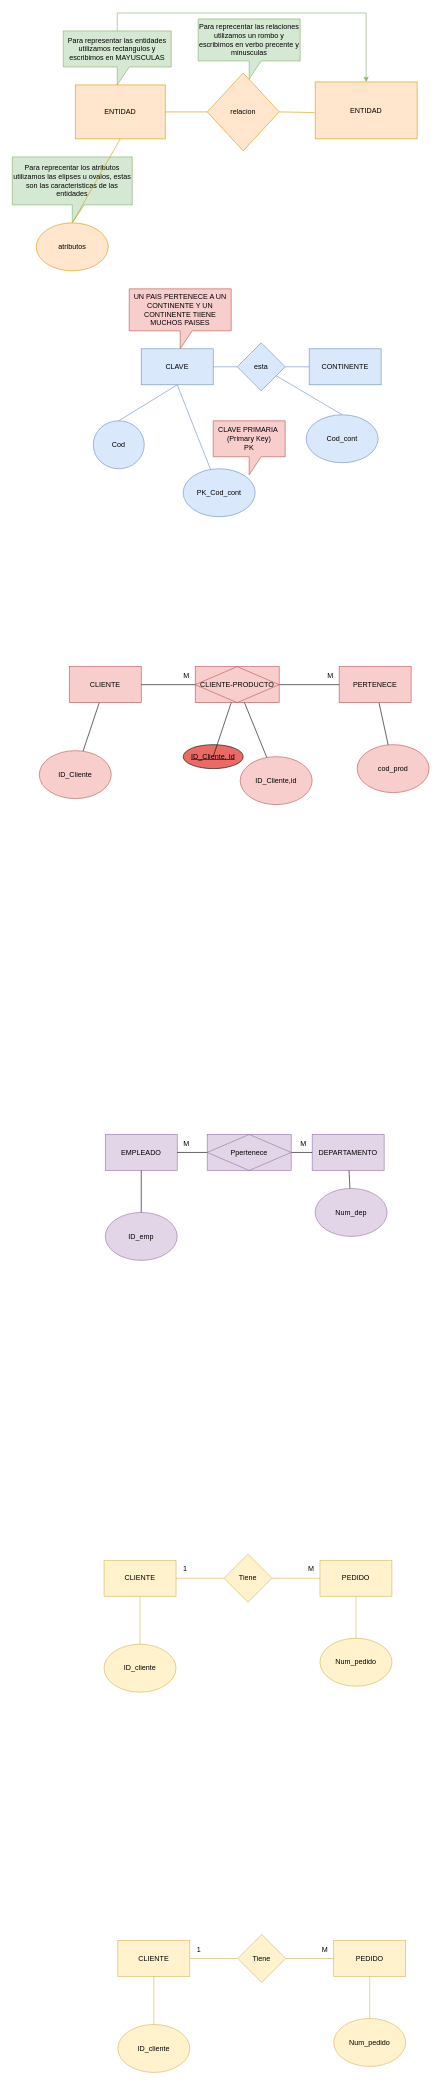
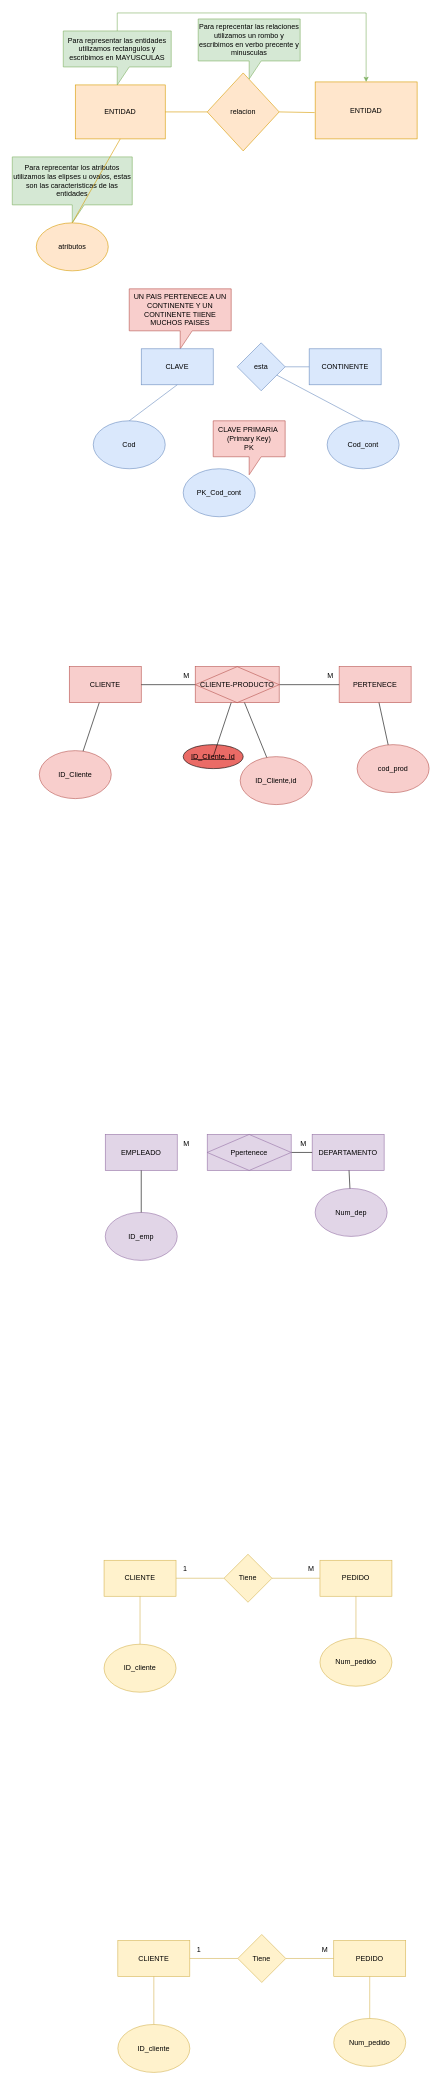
(225, 366) -> none
(194, 427) -> none
(342, 438) -> (363, 444)
(119, 444) -> (129, 444)
(191, 1152) -> none
